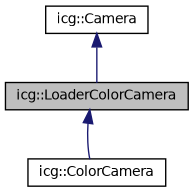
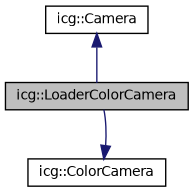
(88, 141) -> (106, 128)
